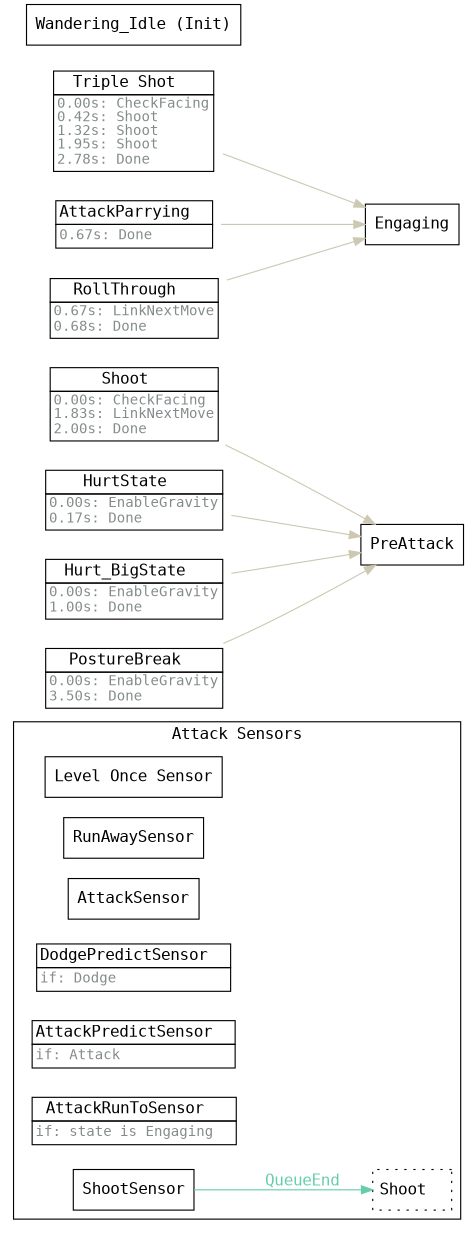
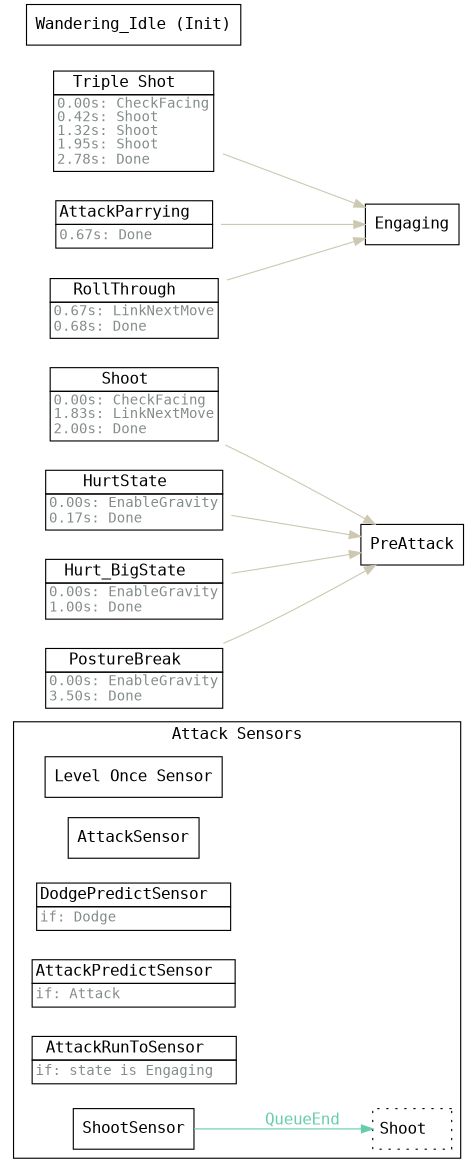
(134, 838) -> none
